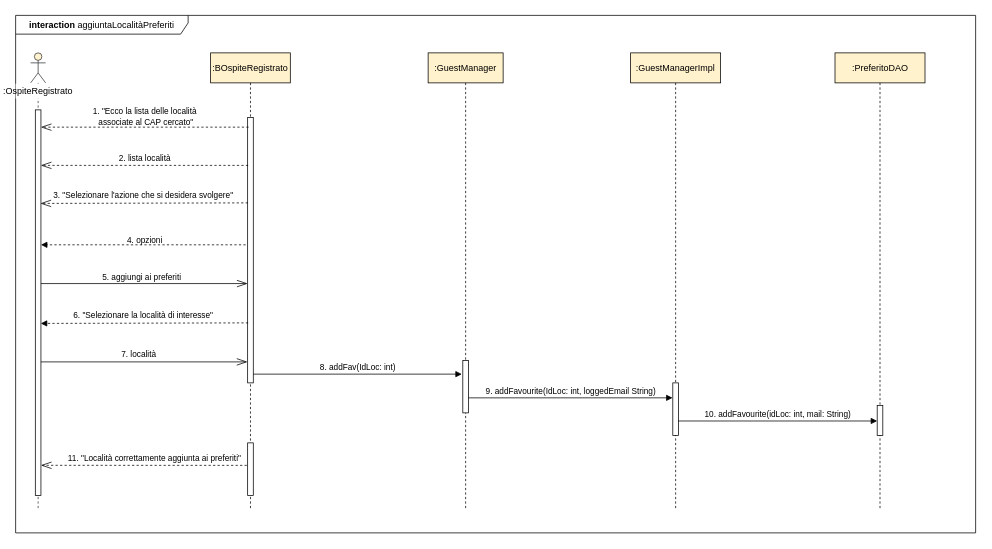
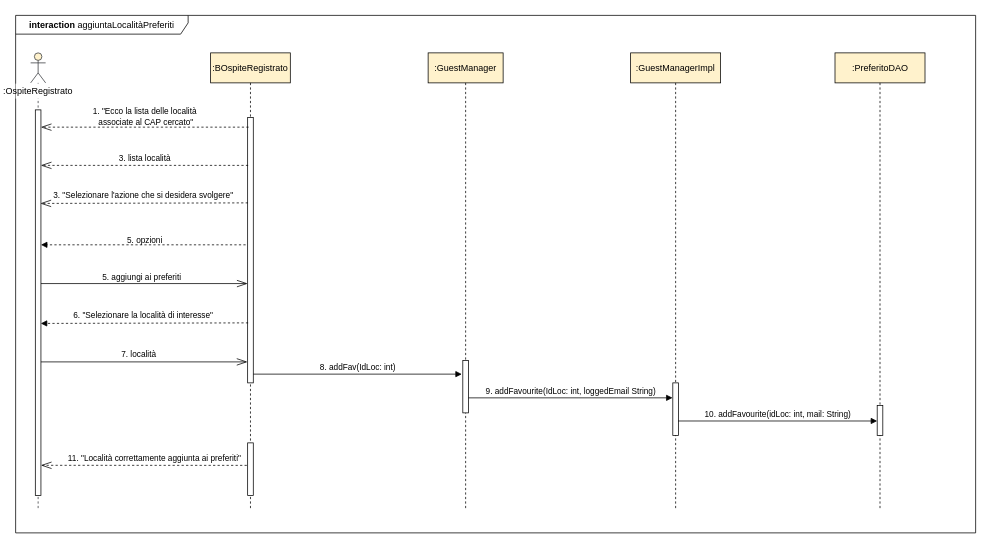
(145, 158) -> (145, 158)
(145, 240) -> (145, 240)
